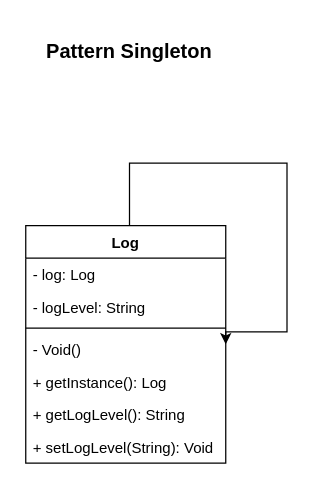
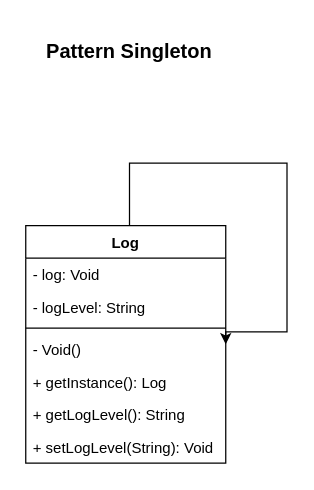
(67, 275) -> (69, 275)
